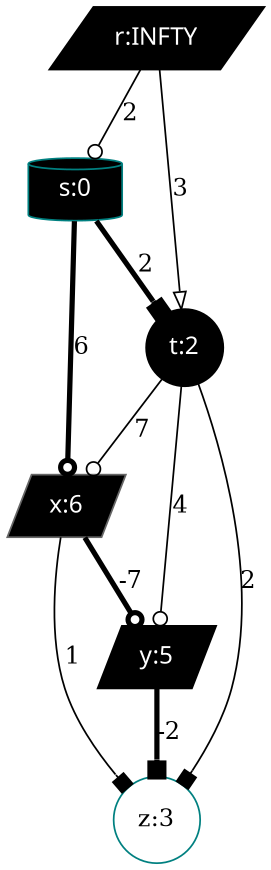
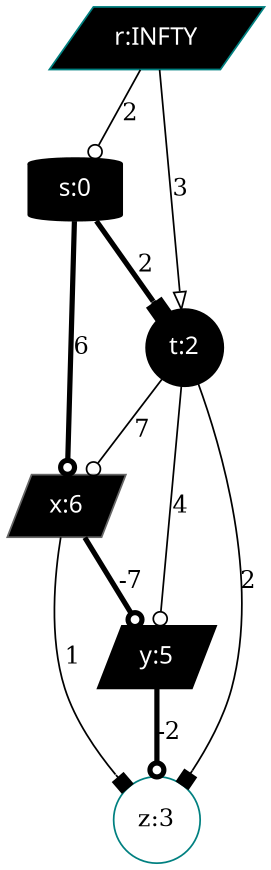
(157, 38) -> (157, 38)
(75, 189) -> (75, 189)
(157, 724) -> (157, 726)
